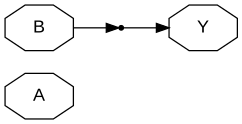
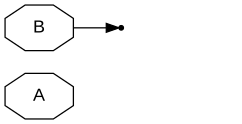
(203, 28) -> none
